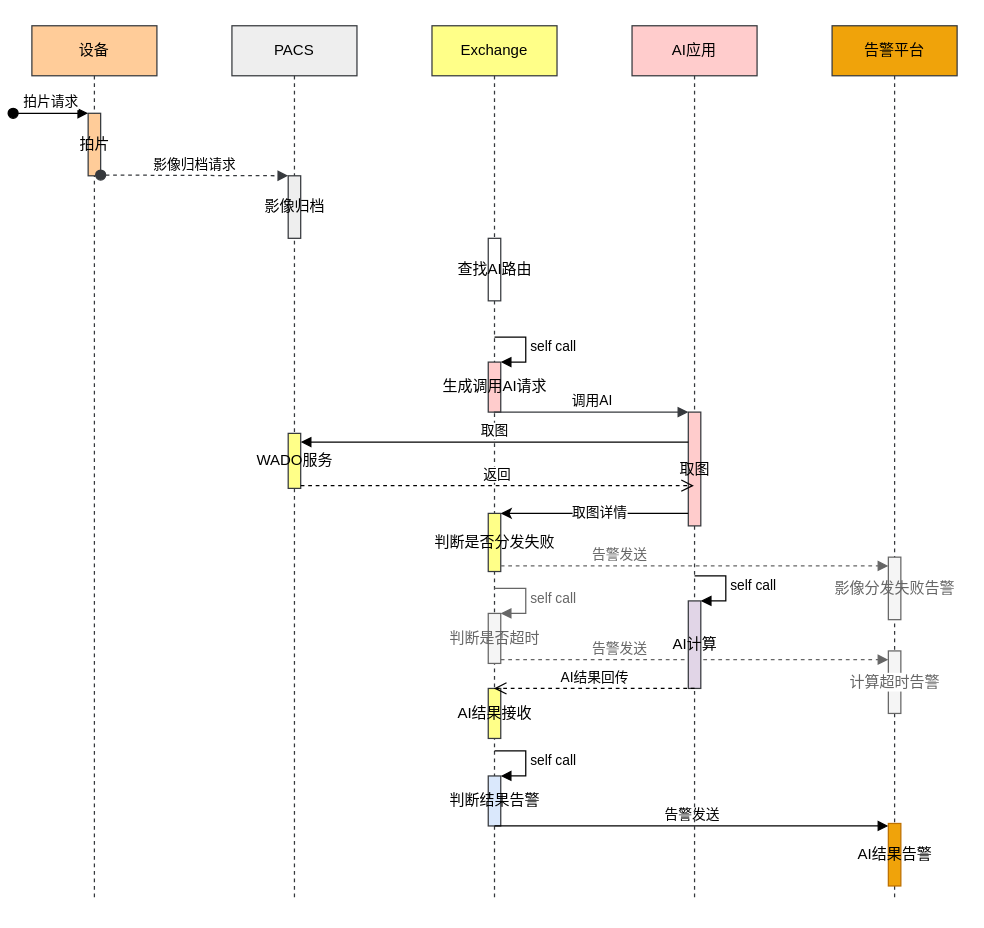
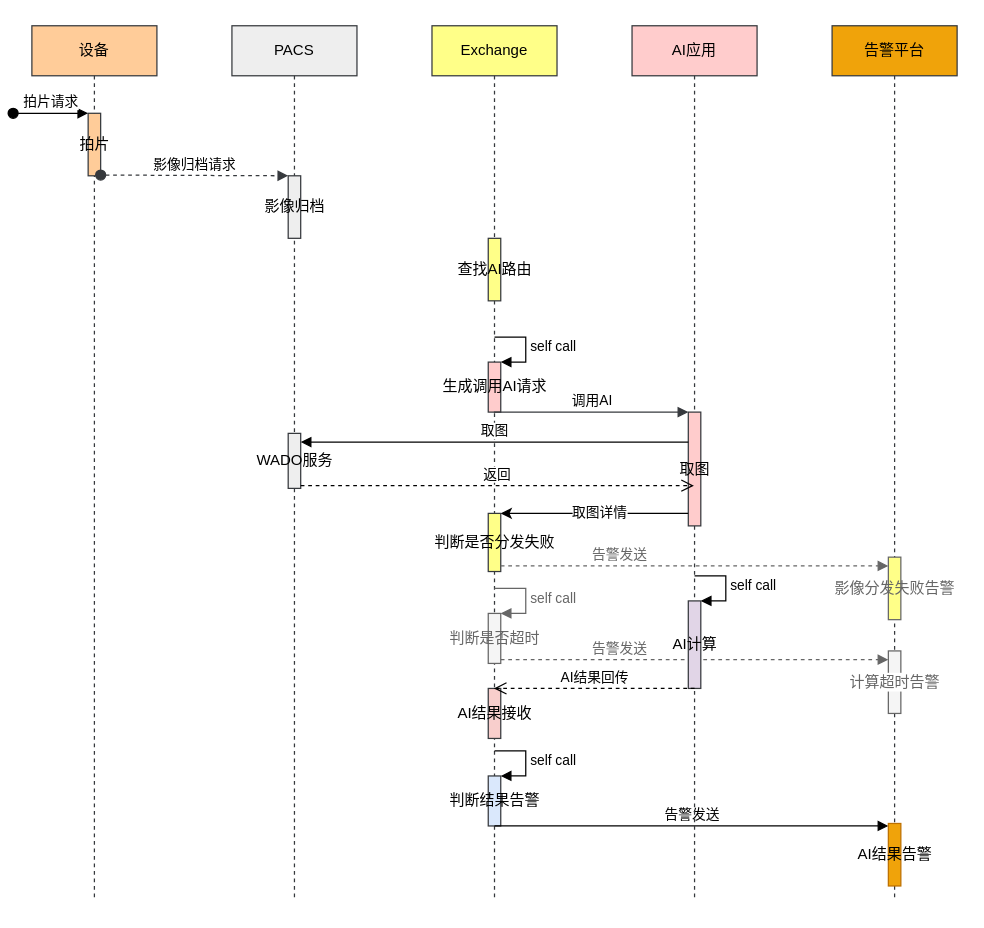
(494, 269) -> (494, 269)
(294, 461) -> (294, 461)
(894, 588) -> (894, 588)
(494, 713) -> (494, 713)
